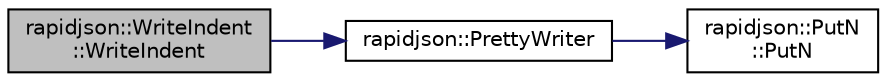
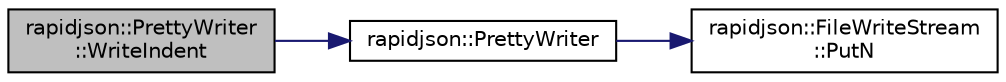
(139, 41) -> (141, 41)
(783, 41) -> (845, 41)
